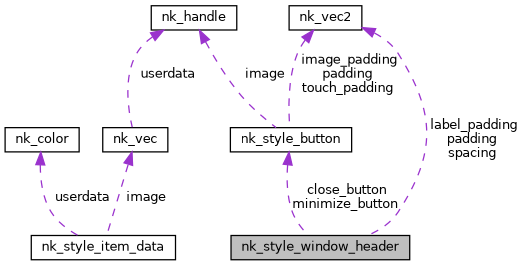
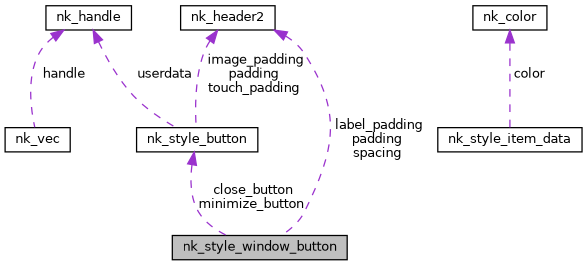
(325, 18) -> (228, 18)
(166, 75) -> (63, 75)
(263, 75) -> (163, 75)
(80, 198) -> (528, 75)
(117, 200) -> none
(320, 248) -> (260, 248)
